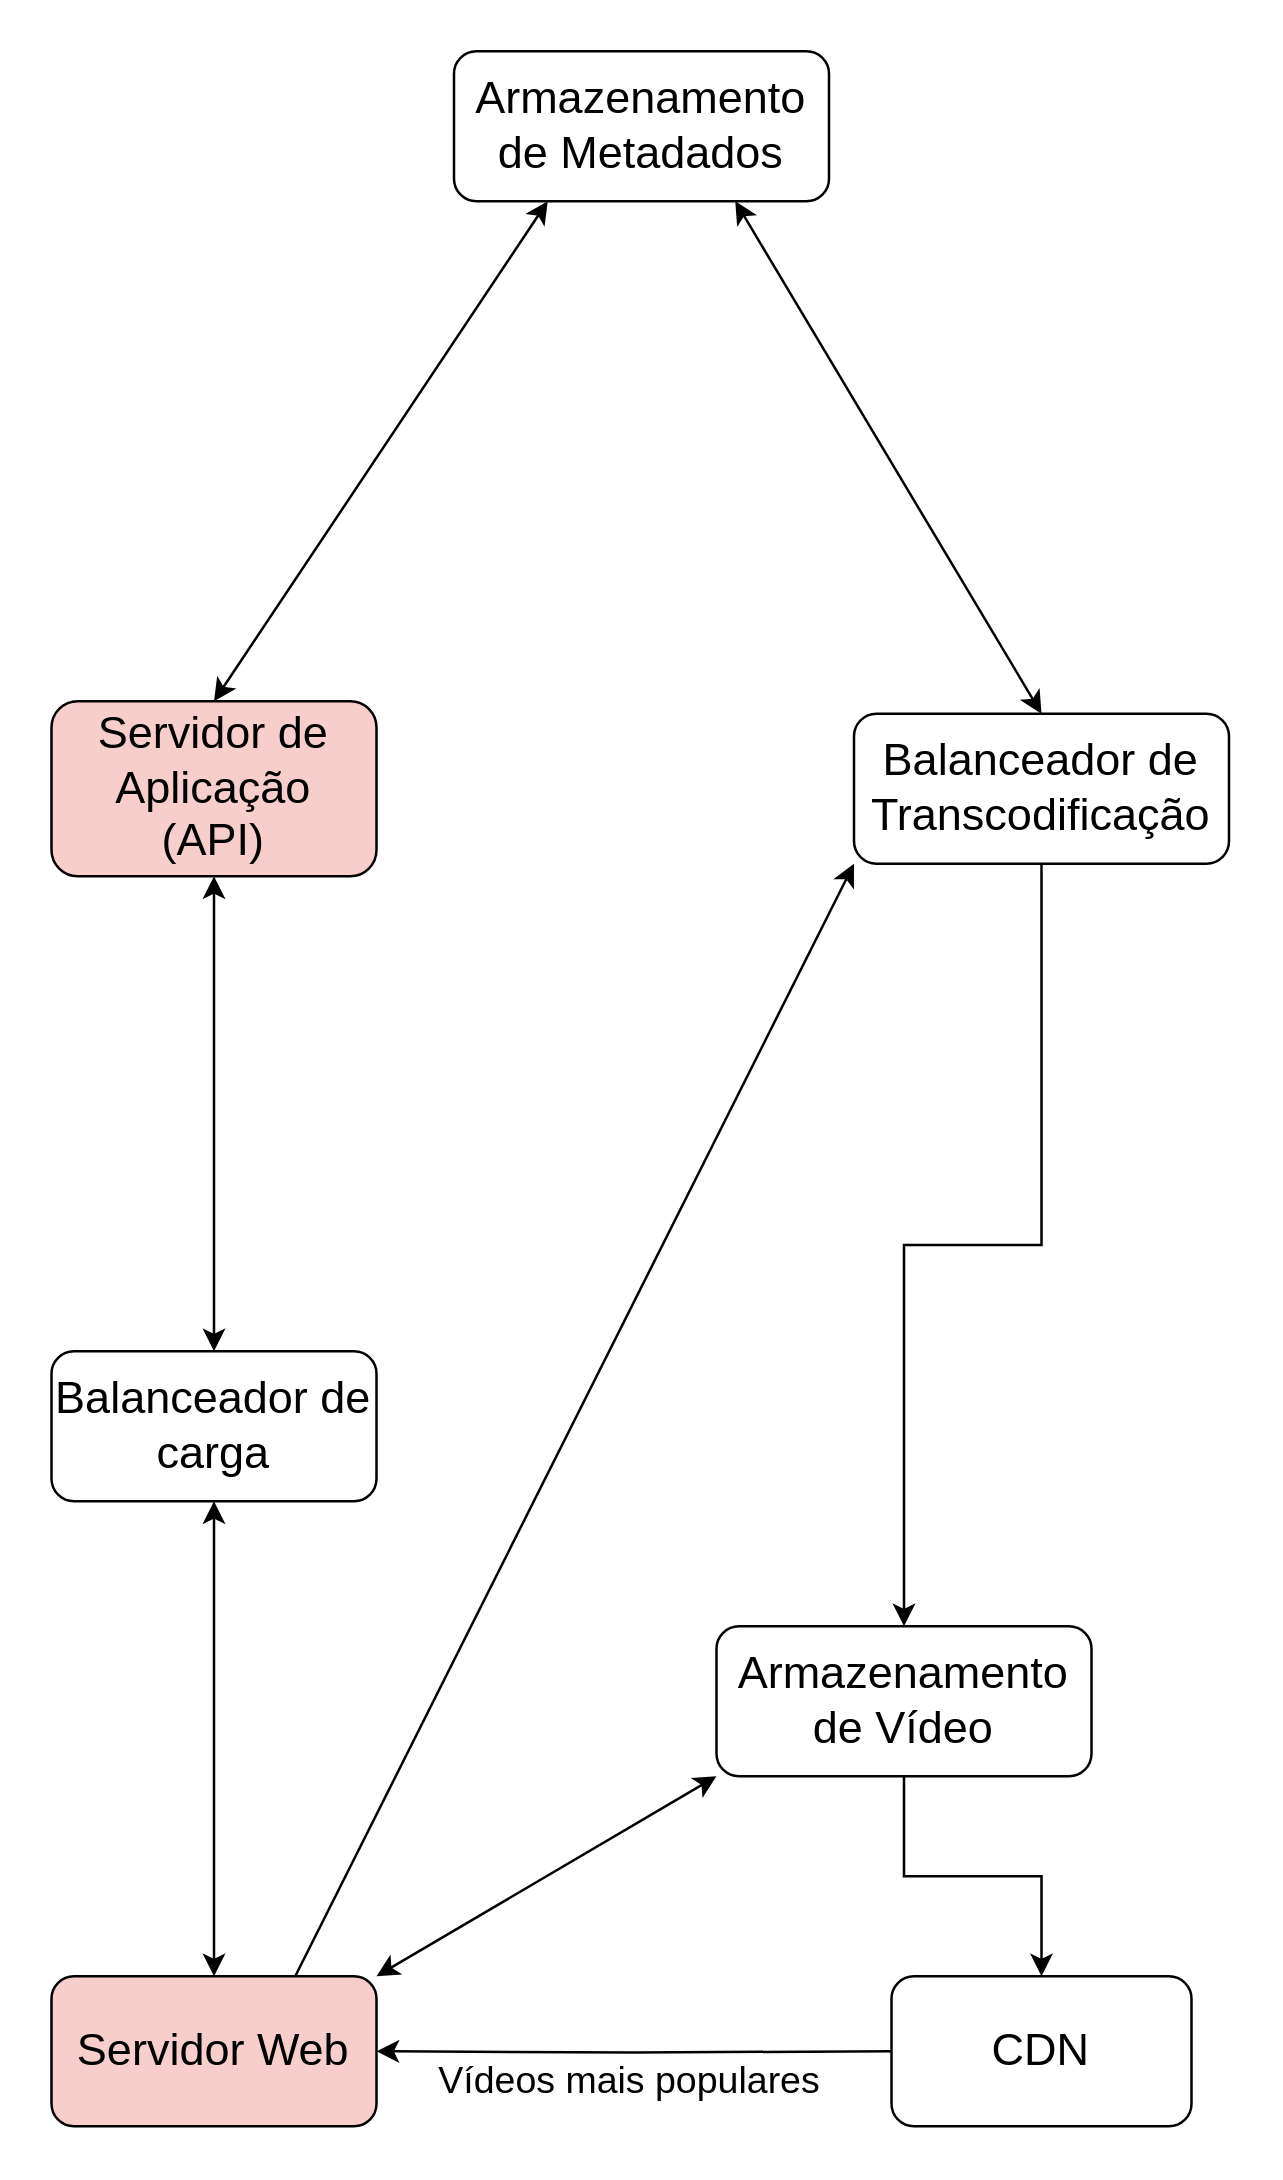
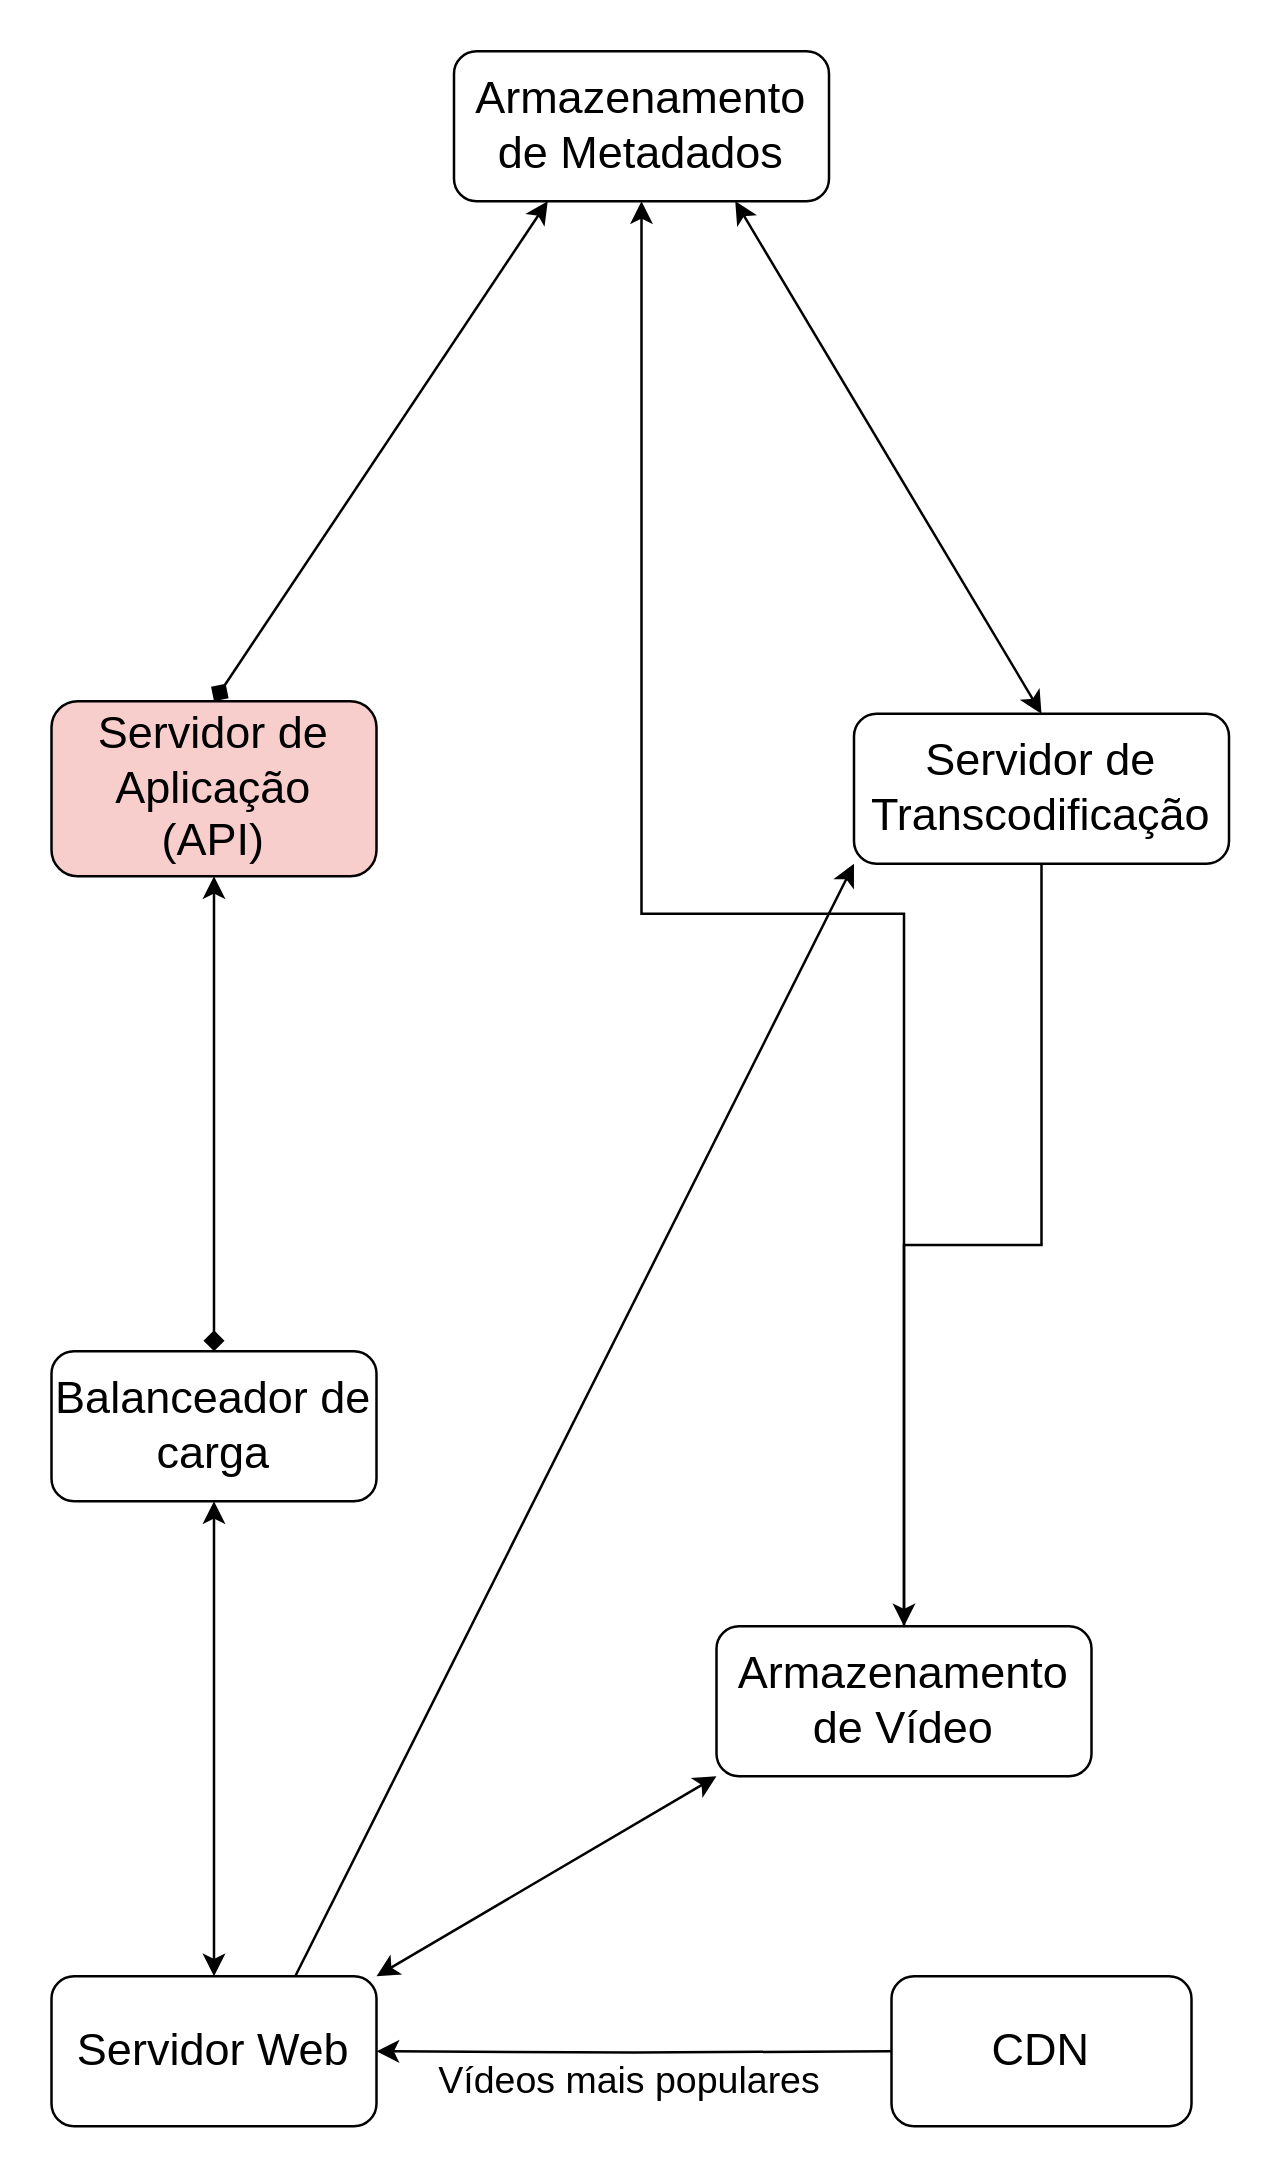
(224, 686) -> (225, 684)
(1041, 789) -> (1041, 789)
(214, 1332) -> (214, 1331)
(964, 1876) -> (641, 656)
(214, 2051) -> (214, 2051)
